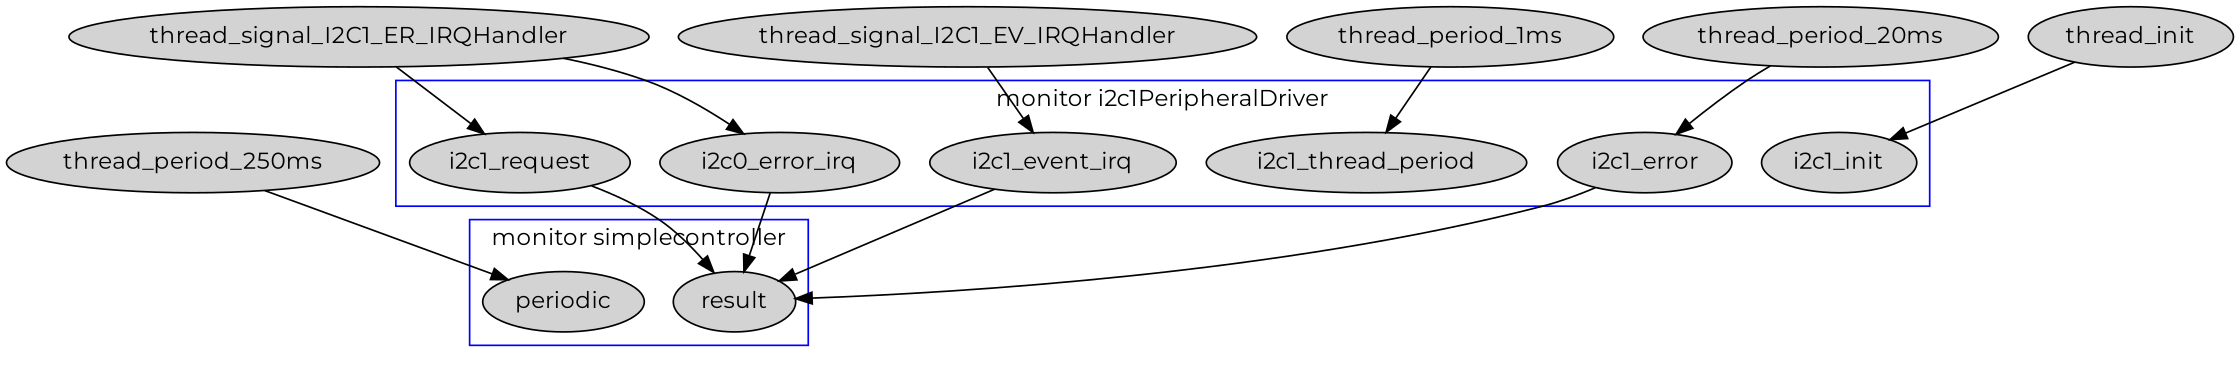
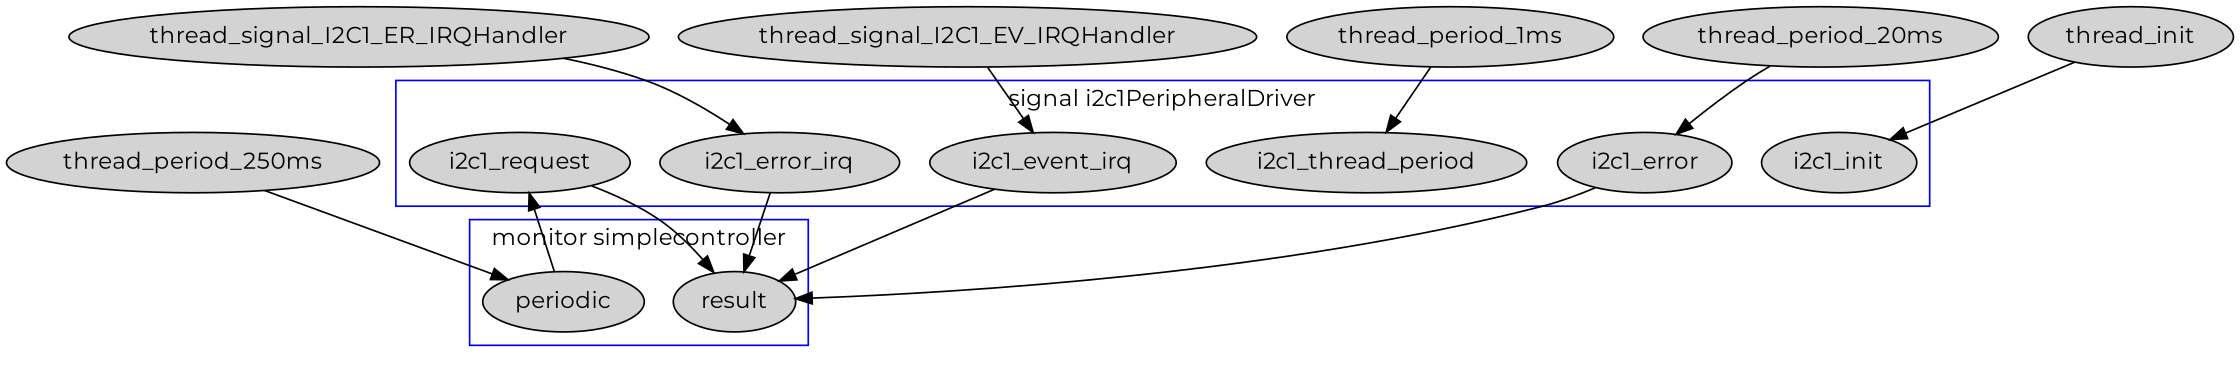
(434, 95) -> (544, 240)
(1163, 100) -> (1163, 100)
(780, 163) -> (780, 163)
